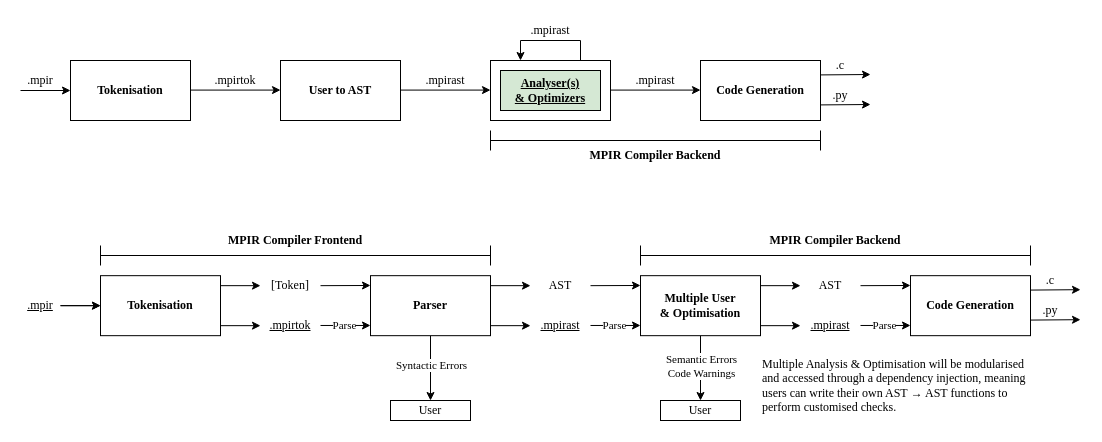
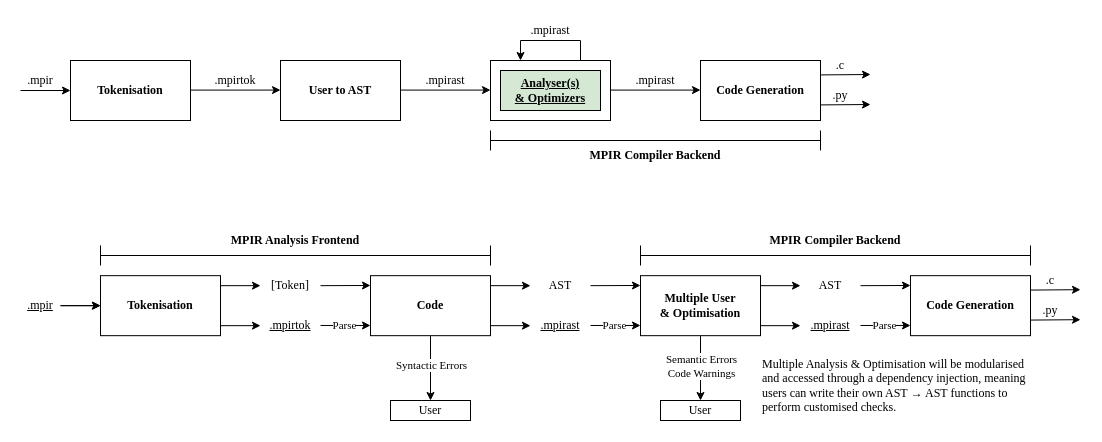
(296, 241) -> (296, 241)
(431, 306) -> (431, 306)
